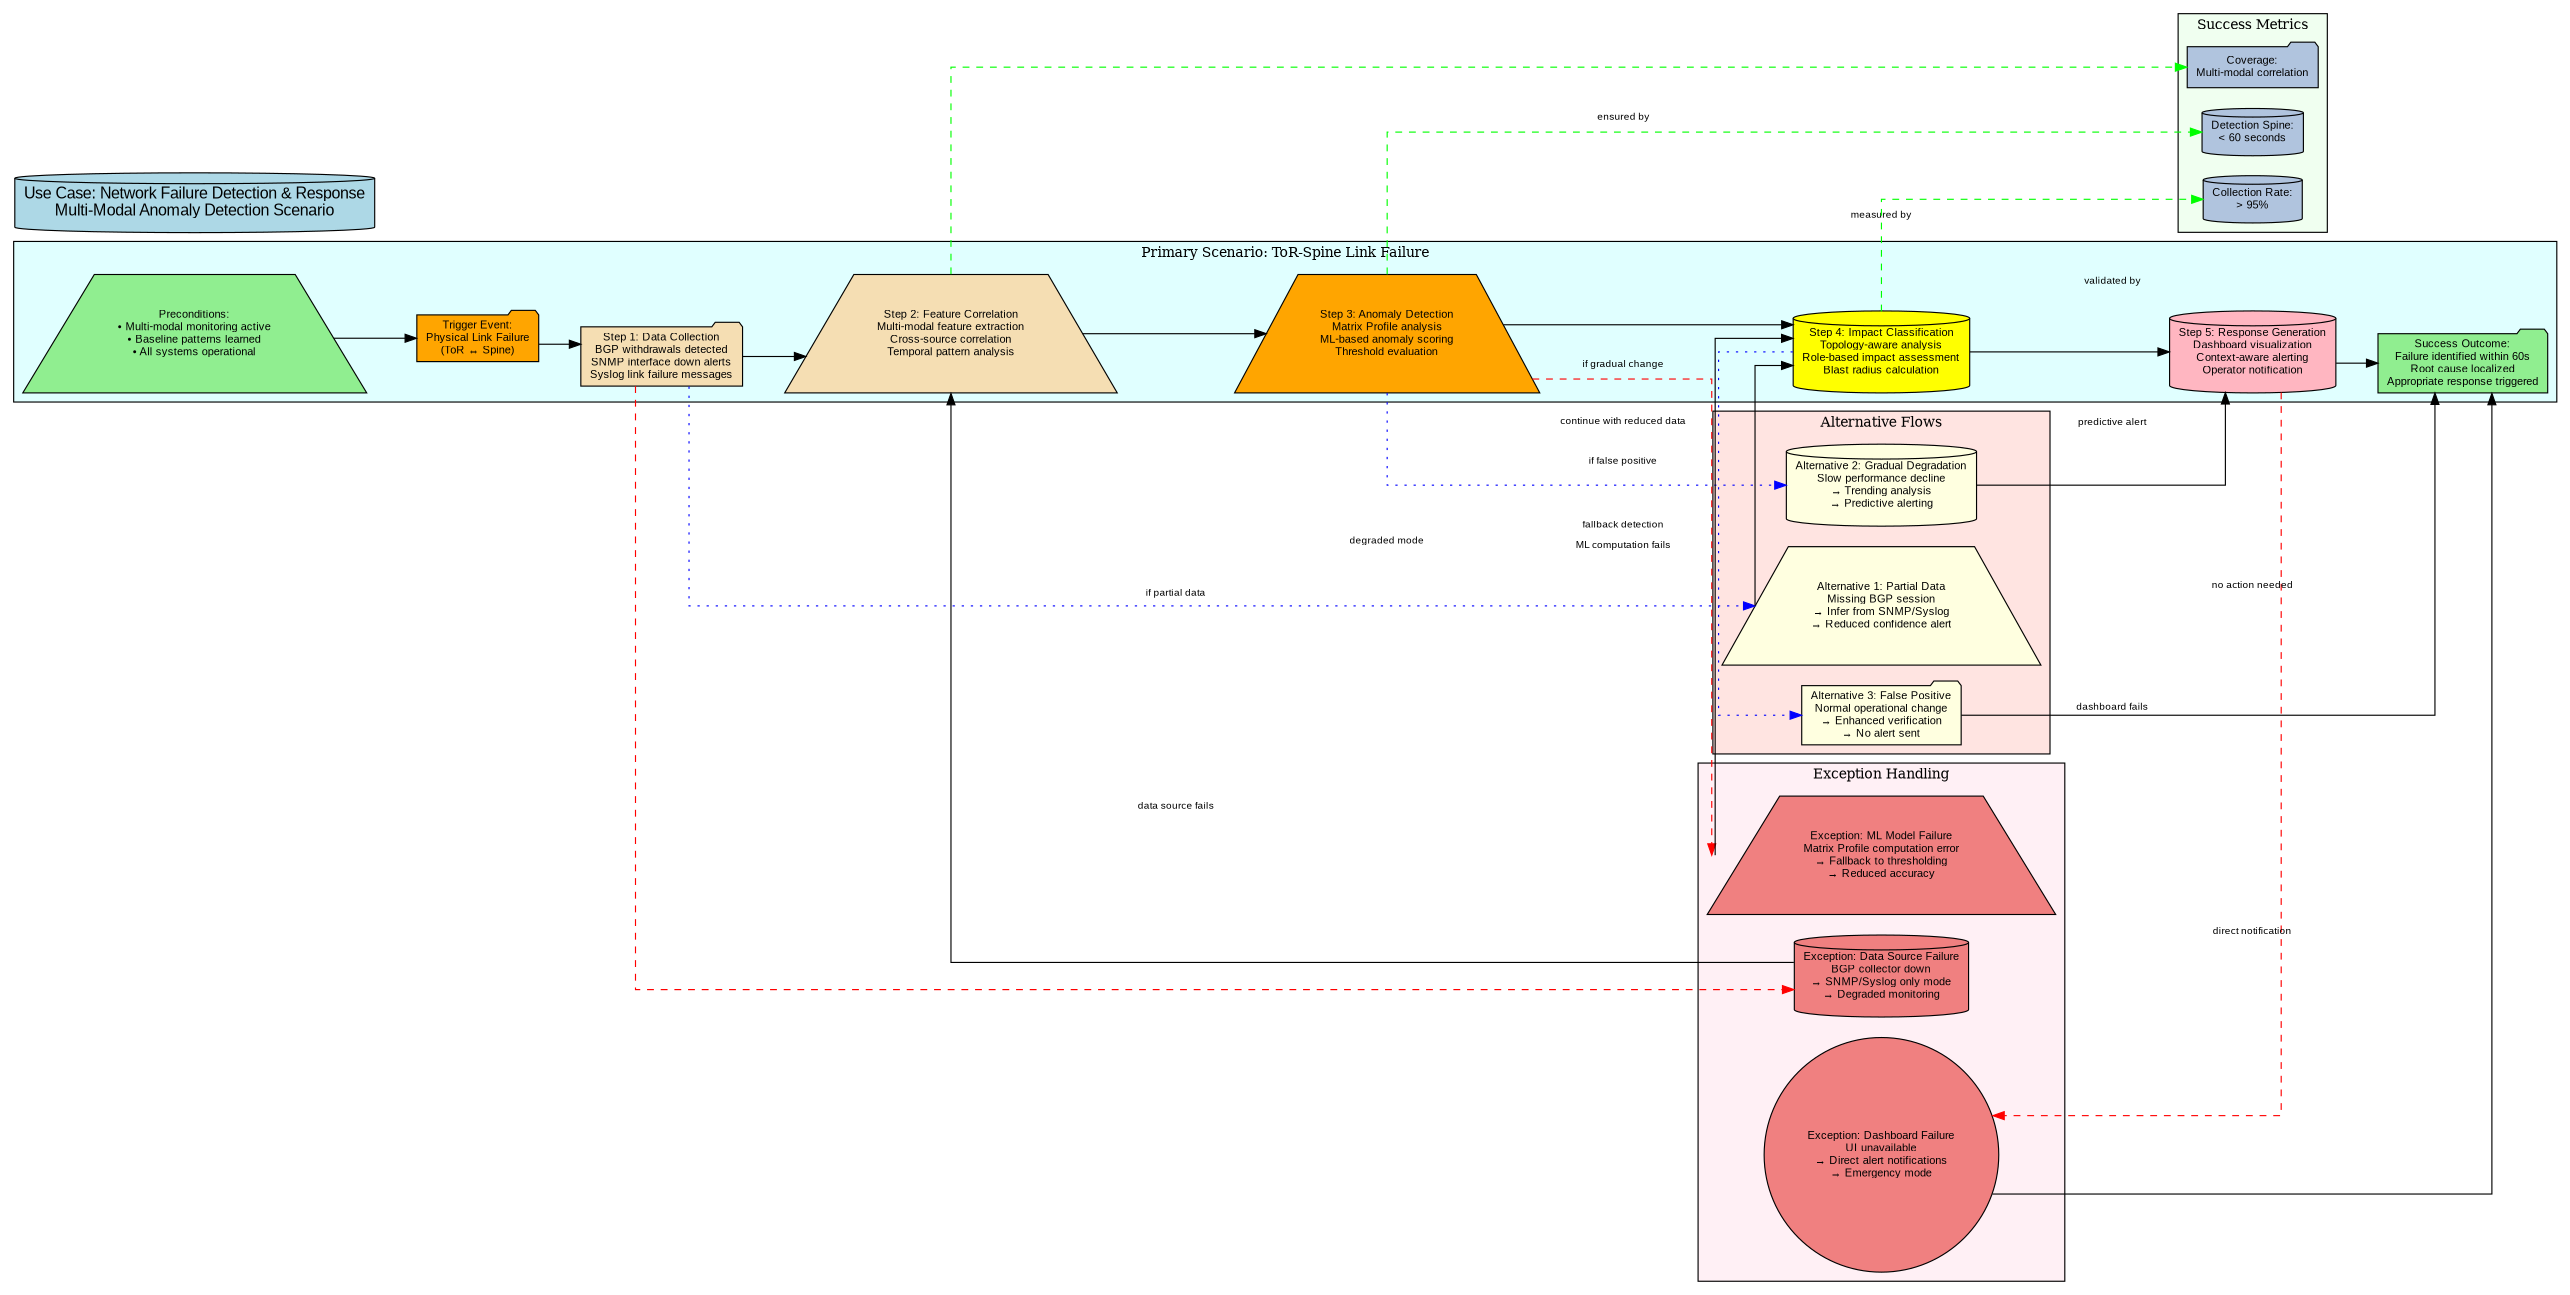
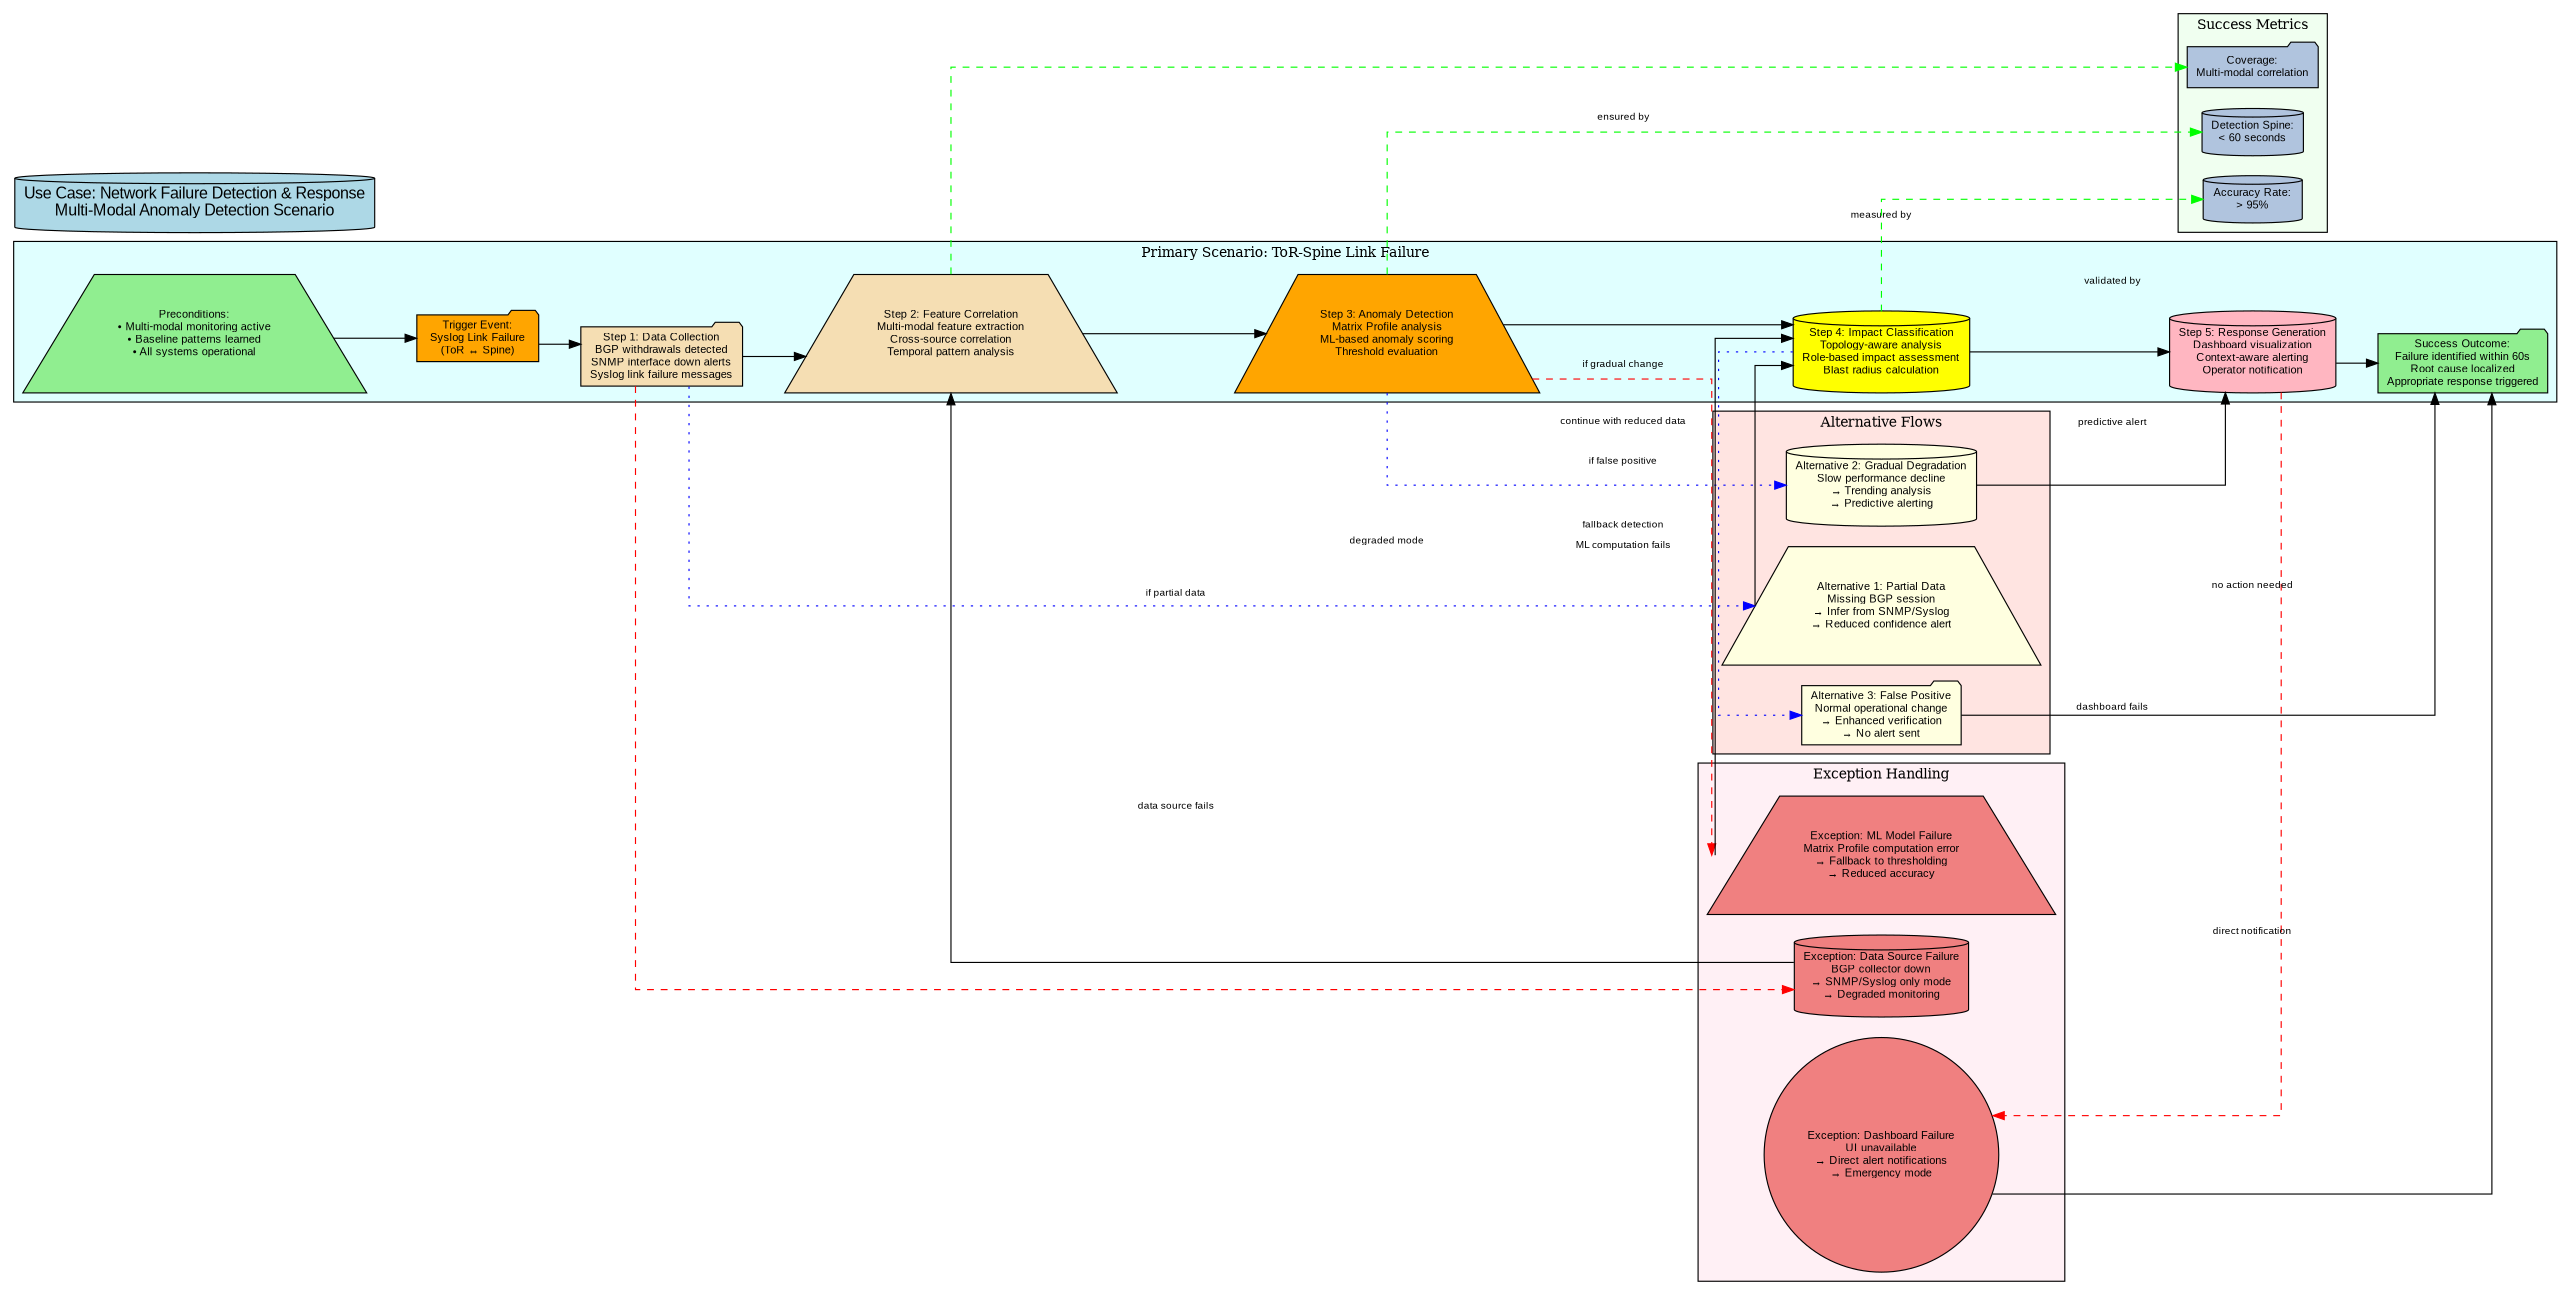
(2253, 199) -> (2253, 199)
(478, 338) -> (478, 338)
